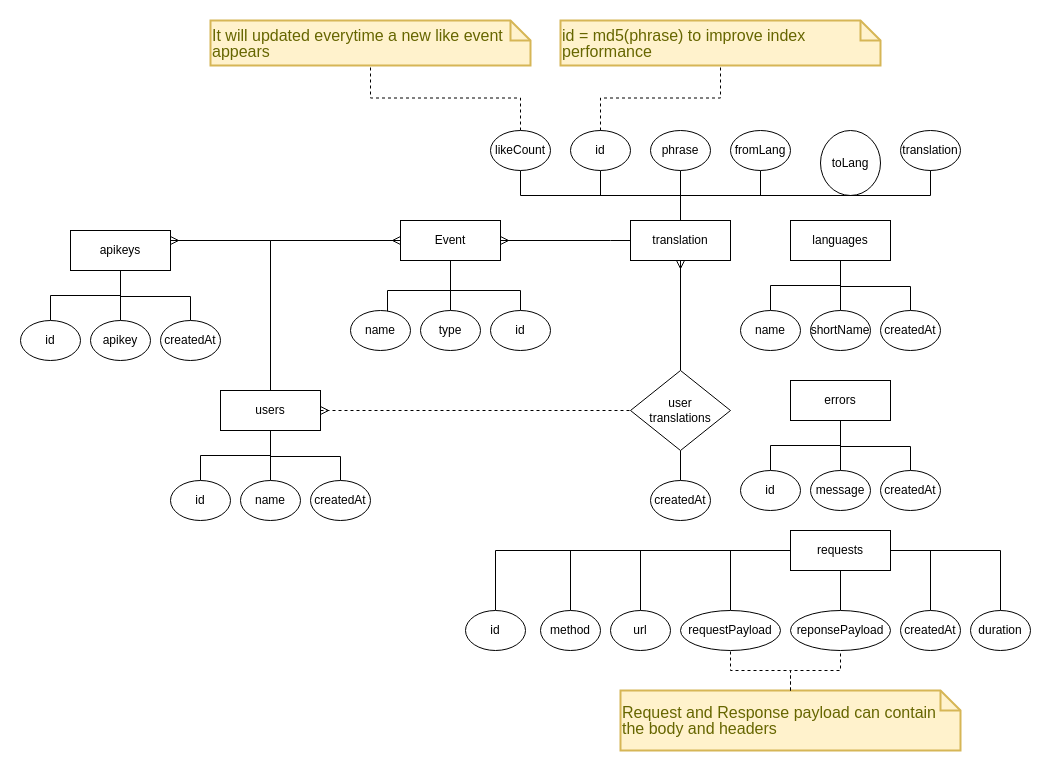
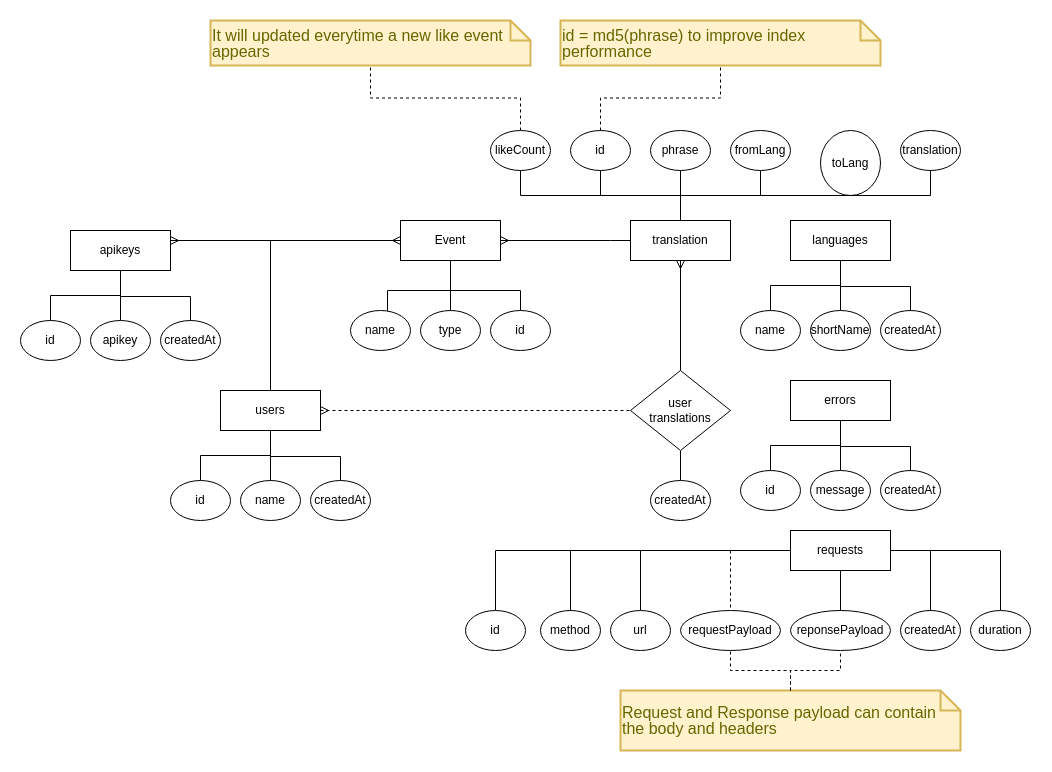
(731, 581) -> (731, 581)
